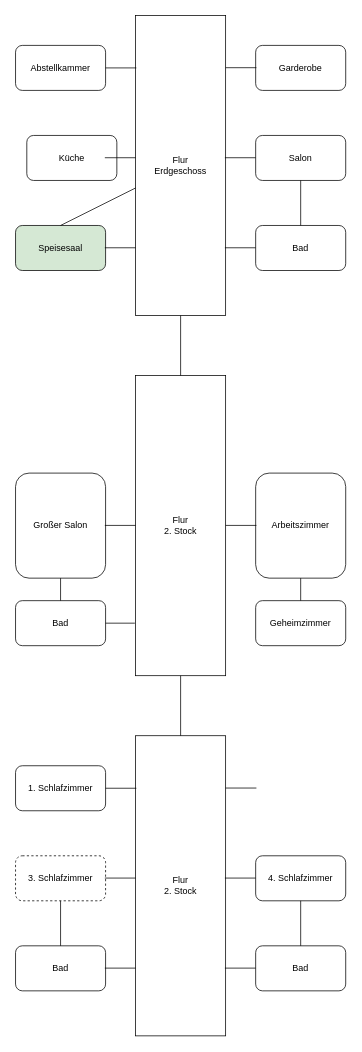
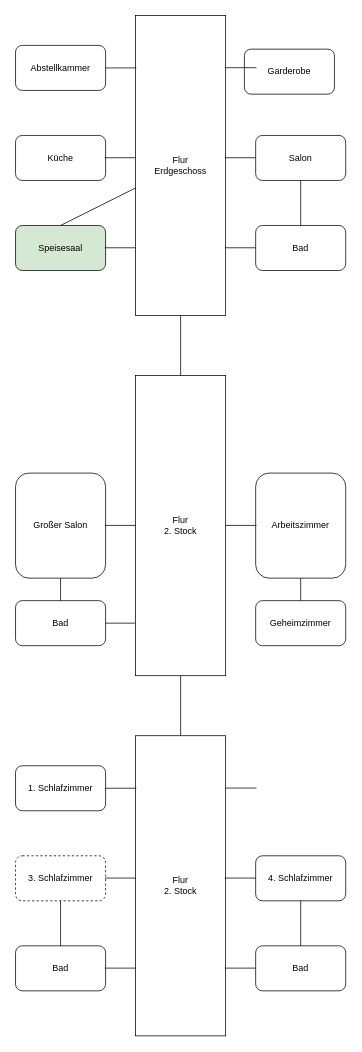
(300, 68) -> (289, 72)
(72, 158) -> (60, 158)
